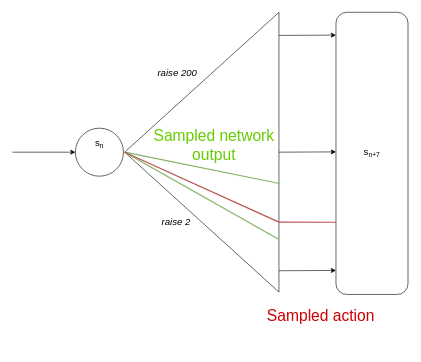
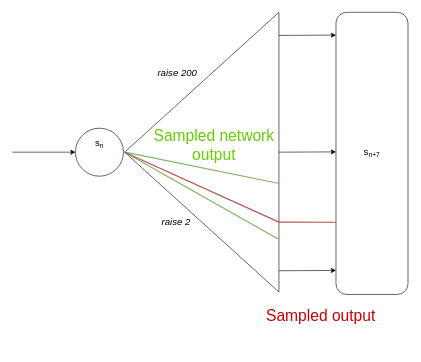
(321, 315) -> (321, 315)
